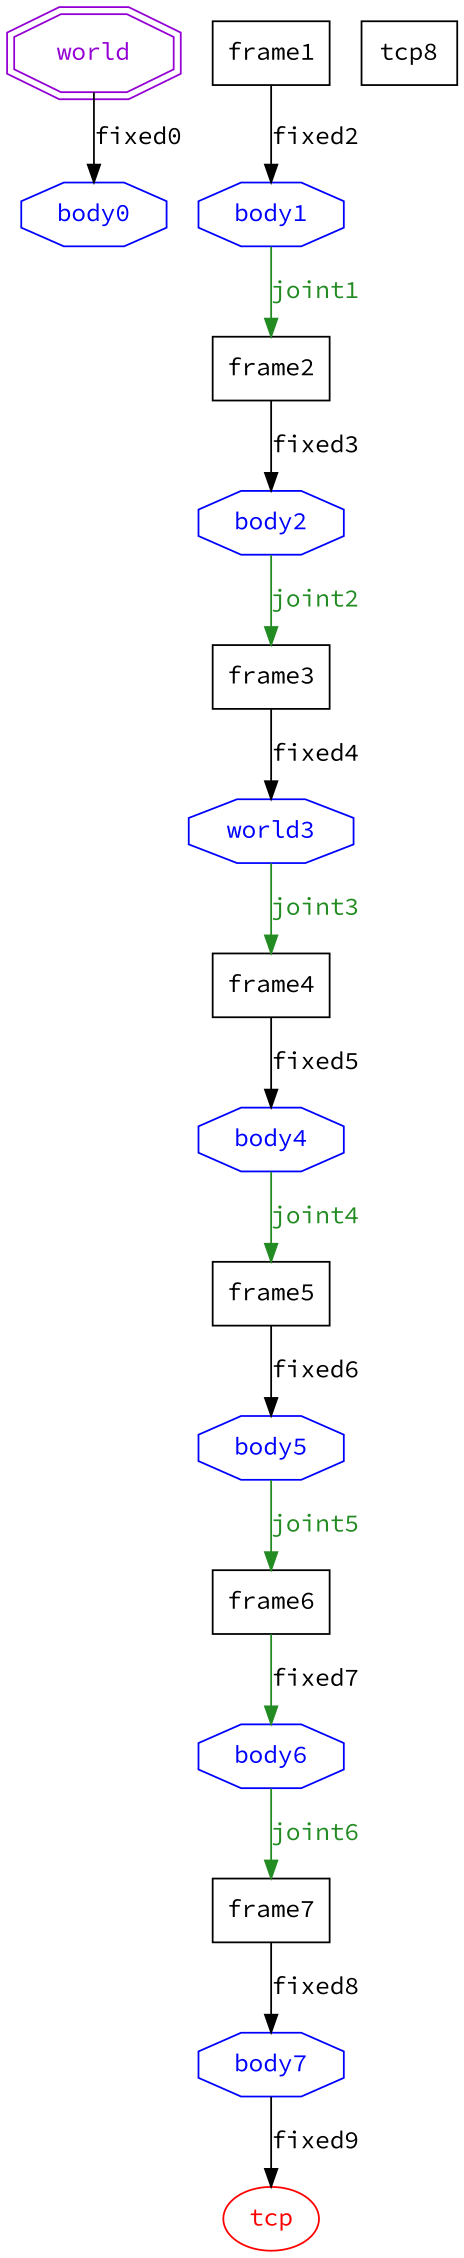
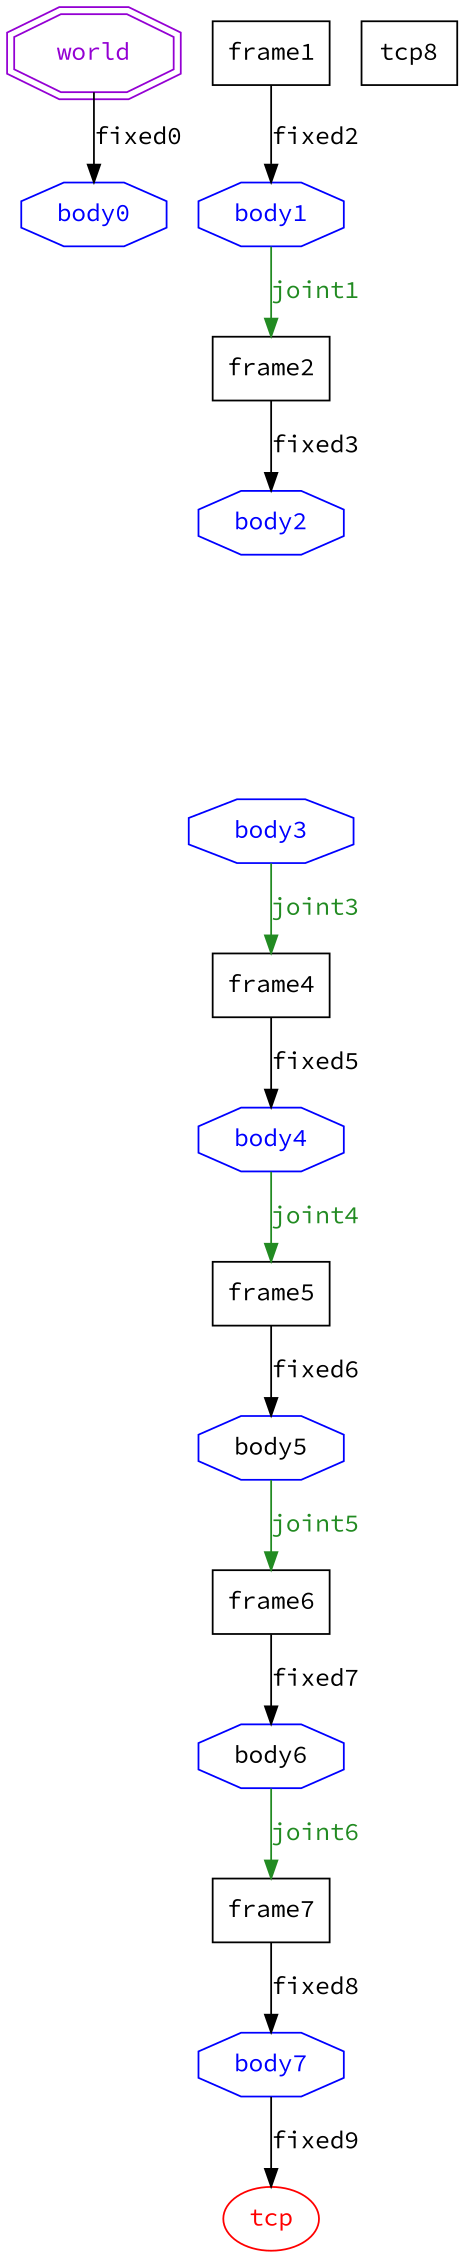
(271, 677) -> none
(271, 831) -> (271, 831)
(271, 1448) -> (271, 1448)
(271, 1670) -> (271, 1670)
(271, 1756) -> (271, 1756)
